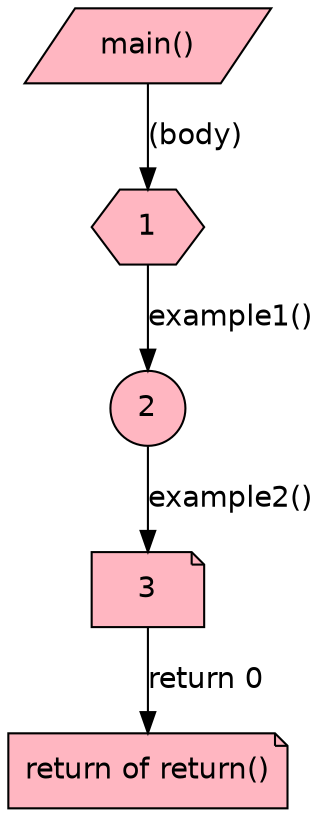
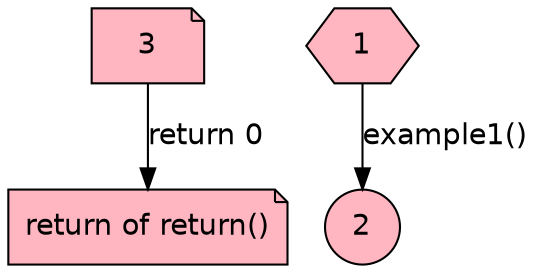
(148, 46) -> none
(148, 488) -> none
